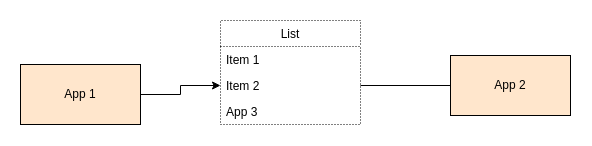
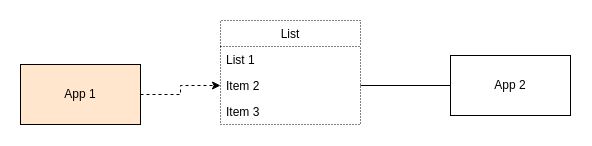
(245, 60) -> (243, 60)
(511, 86) -> (511, 86)
(181, 94) -> (181, 94)
(241, 112) -> (245, 112)
